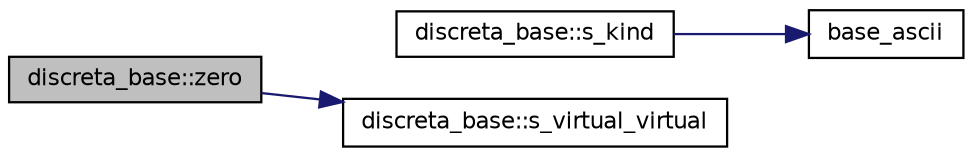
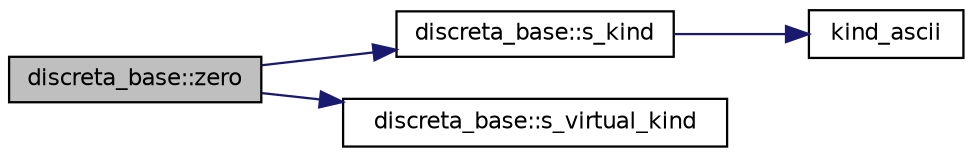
(886, 34) -> (886, 34)
none -> (317, 59)
(535, 123) -> (535, 123)
